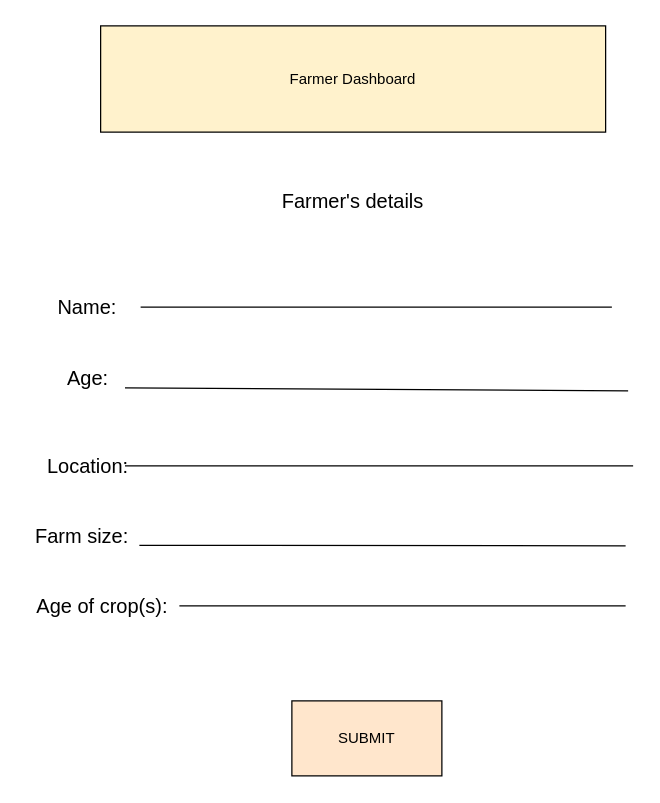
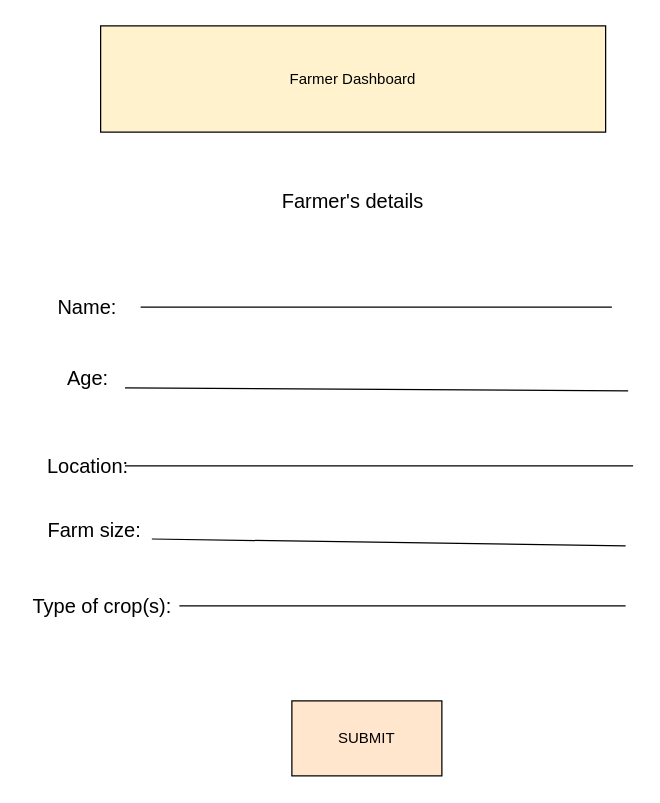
(85, 536) -> (98, 529)
(103, 606) -> (103, 606)
